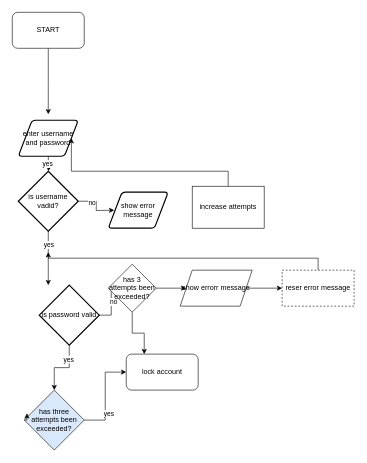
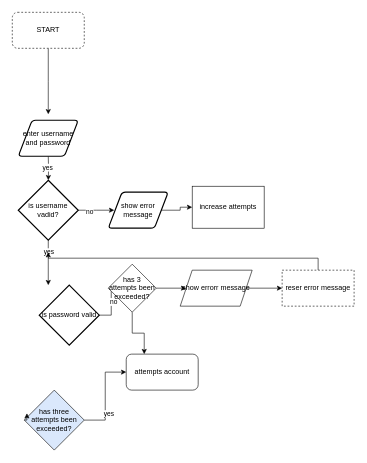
(48, 30) -> (48, 30)
(71, 158) -> none
(48, 201) -> (48, 210)
none -> (182, 207)
(67, 368) -> none
(162, 372) -> (162, 372)
